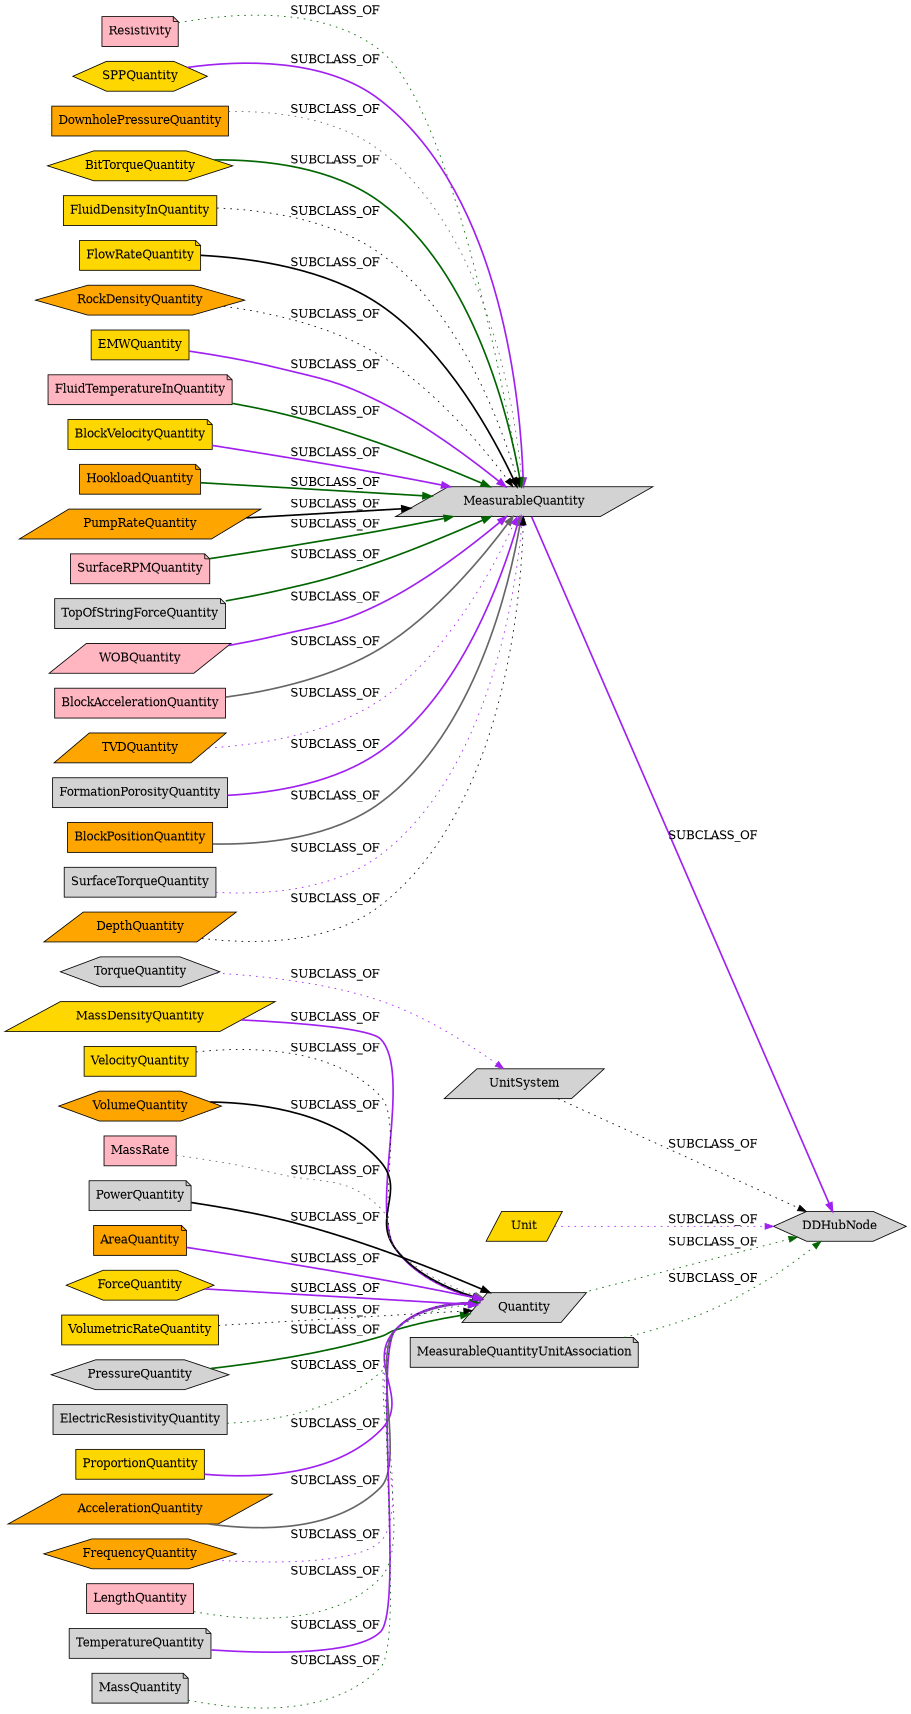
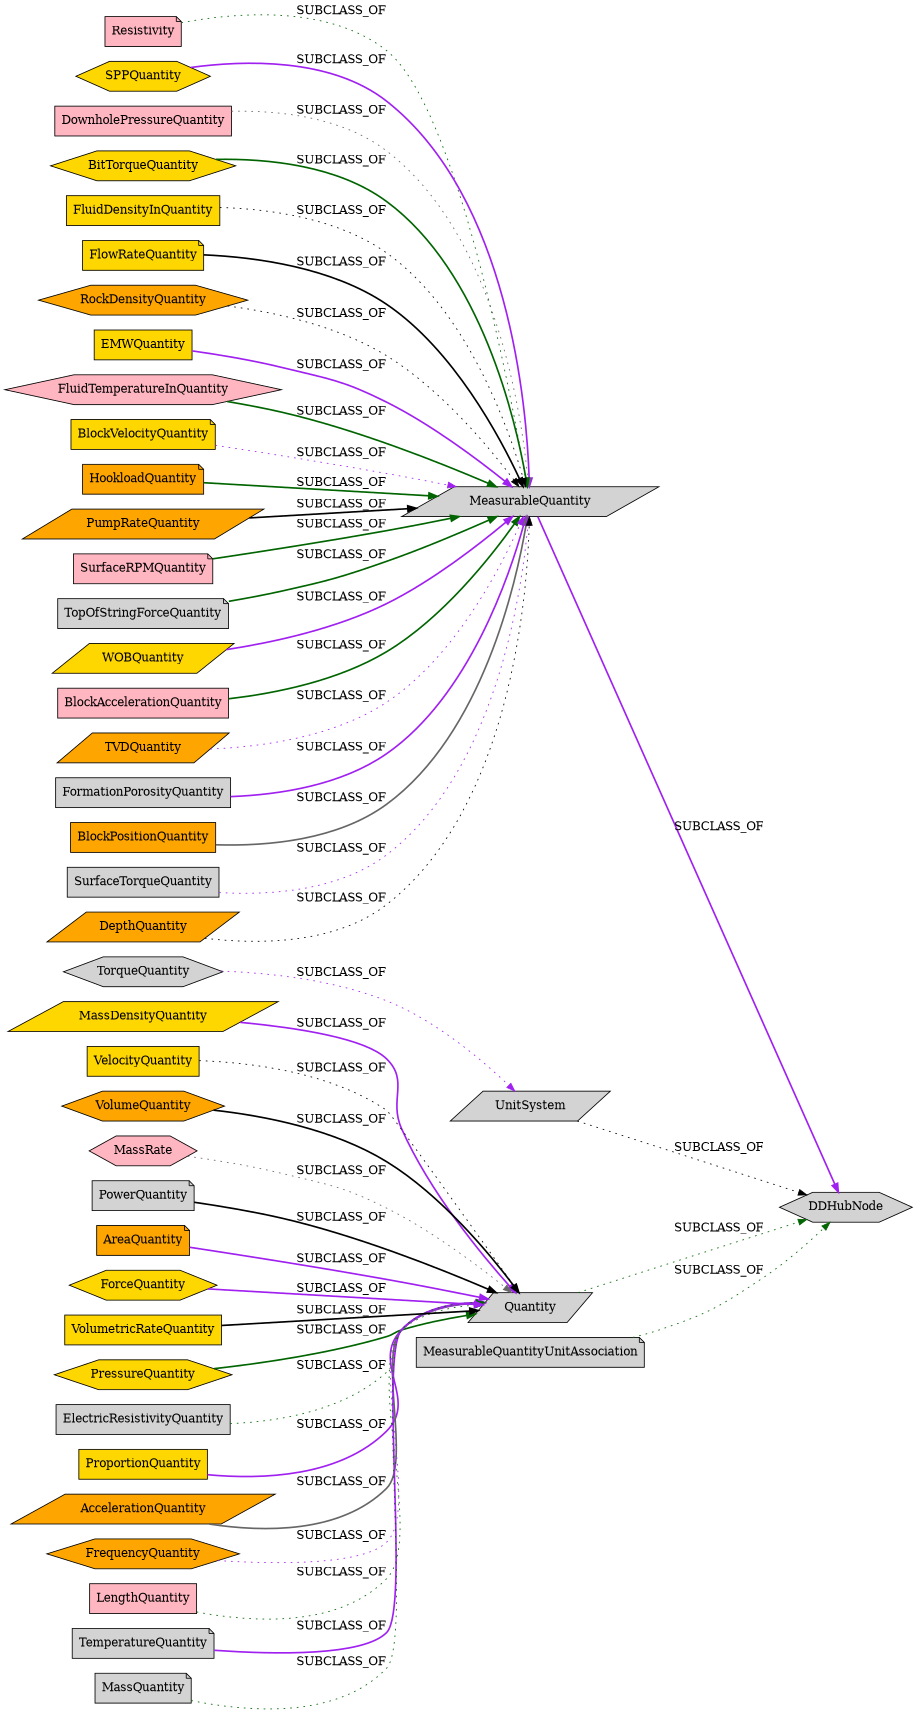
(140, 121) -> (143, 121)
(140, 390) -> (143, 390)
(327, 464) -> (332, 464)
(387, 644) -> (393, 647)
(140, 658) -> (143, 658)
(140, 1151) -> (143, 1151)
(524, 1226) -> none
(341, 1318) -> (346, 1318)
(140, 1375) -> (143, 1375)
